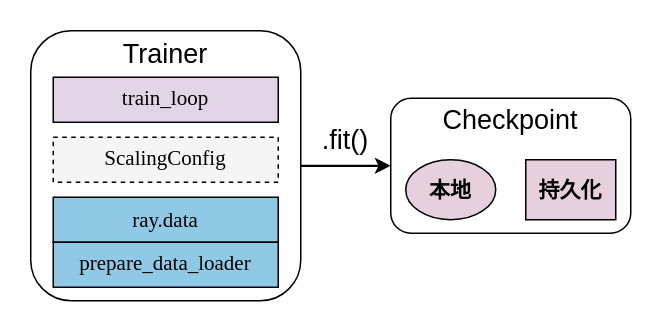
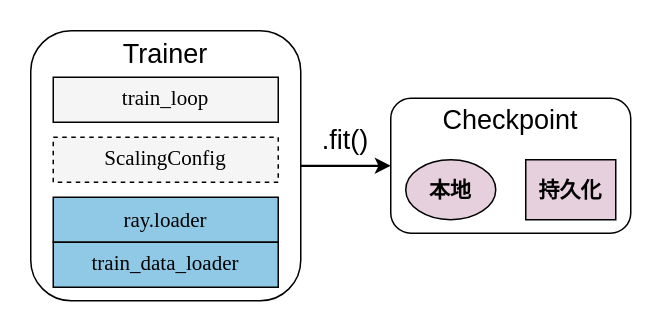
(166, 100) -> (166, 100)
(166, 220) -> (166, 220)
(166, 265) -> (166, 265)
